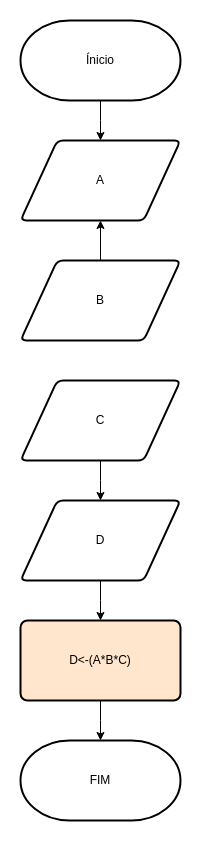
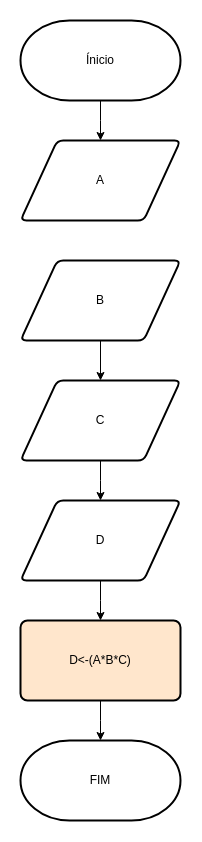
(101, 244) -> (101, 357)
